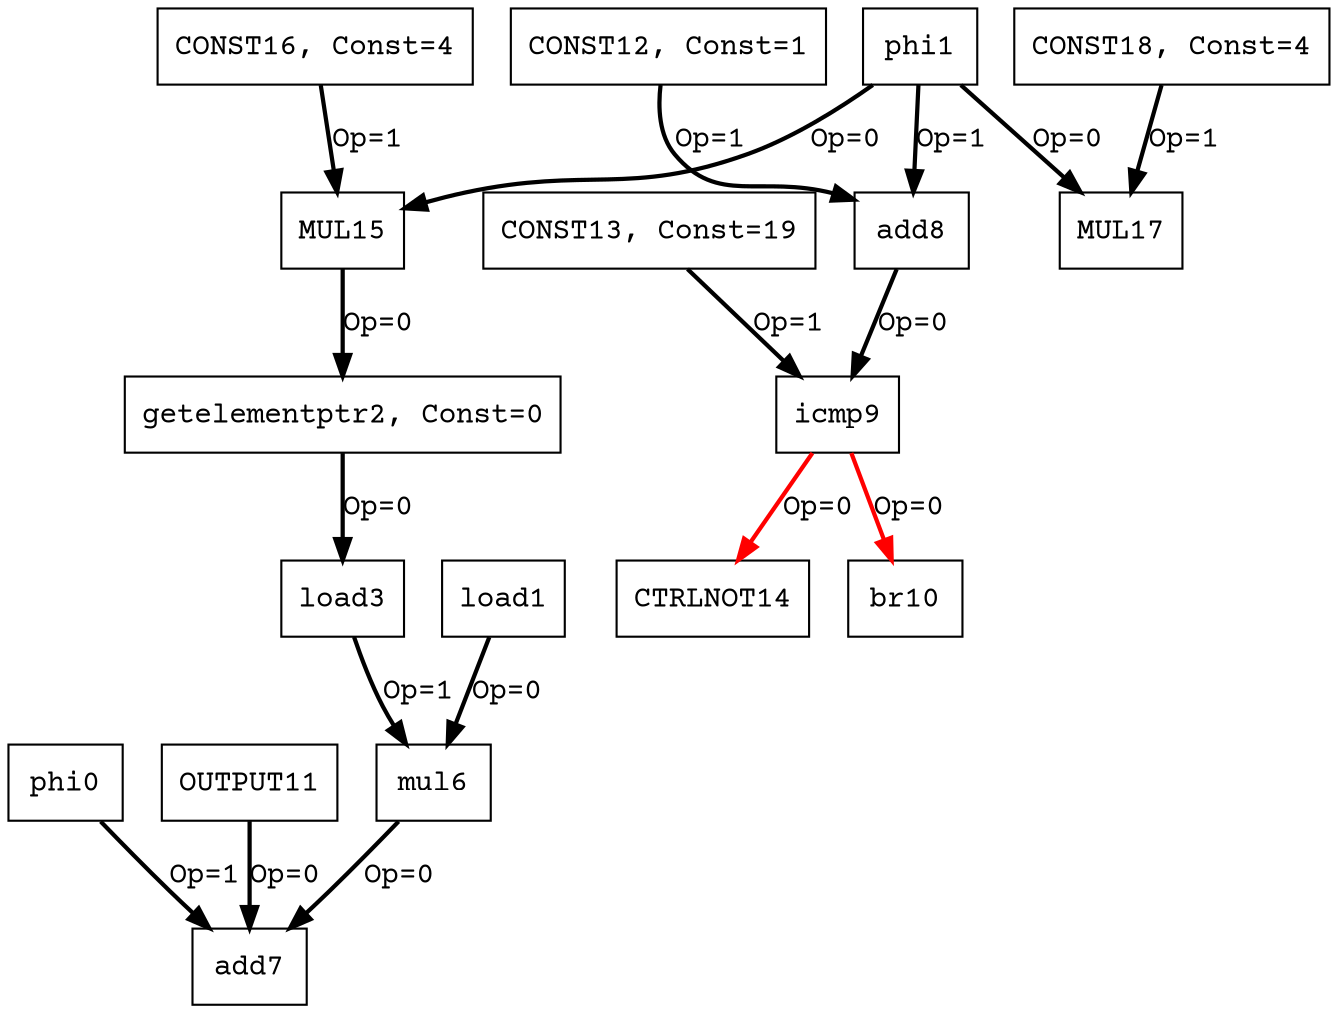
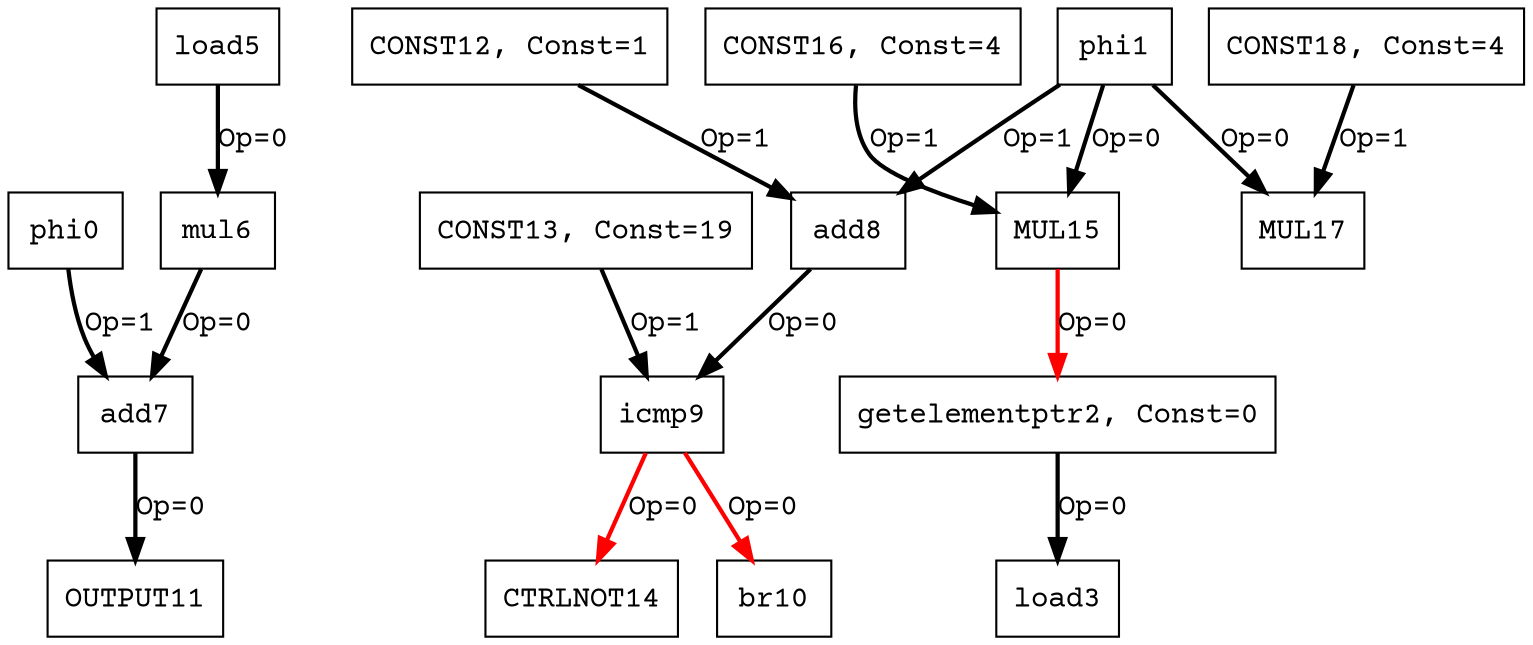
(343, 312) -> (1058, 312)
(503, 599) -> (218, 47)
(372, 683) -> none
(250, 864) -> (135, 496)
